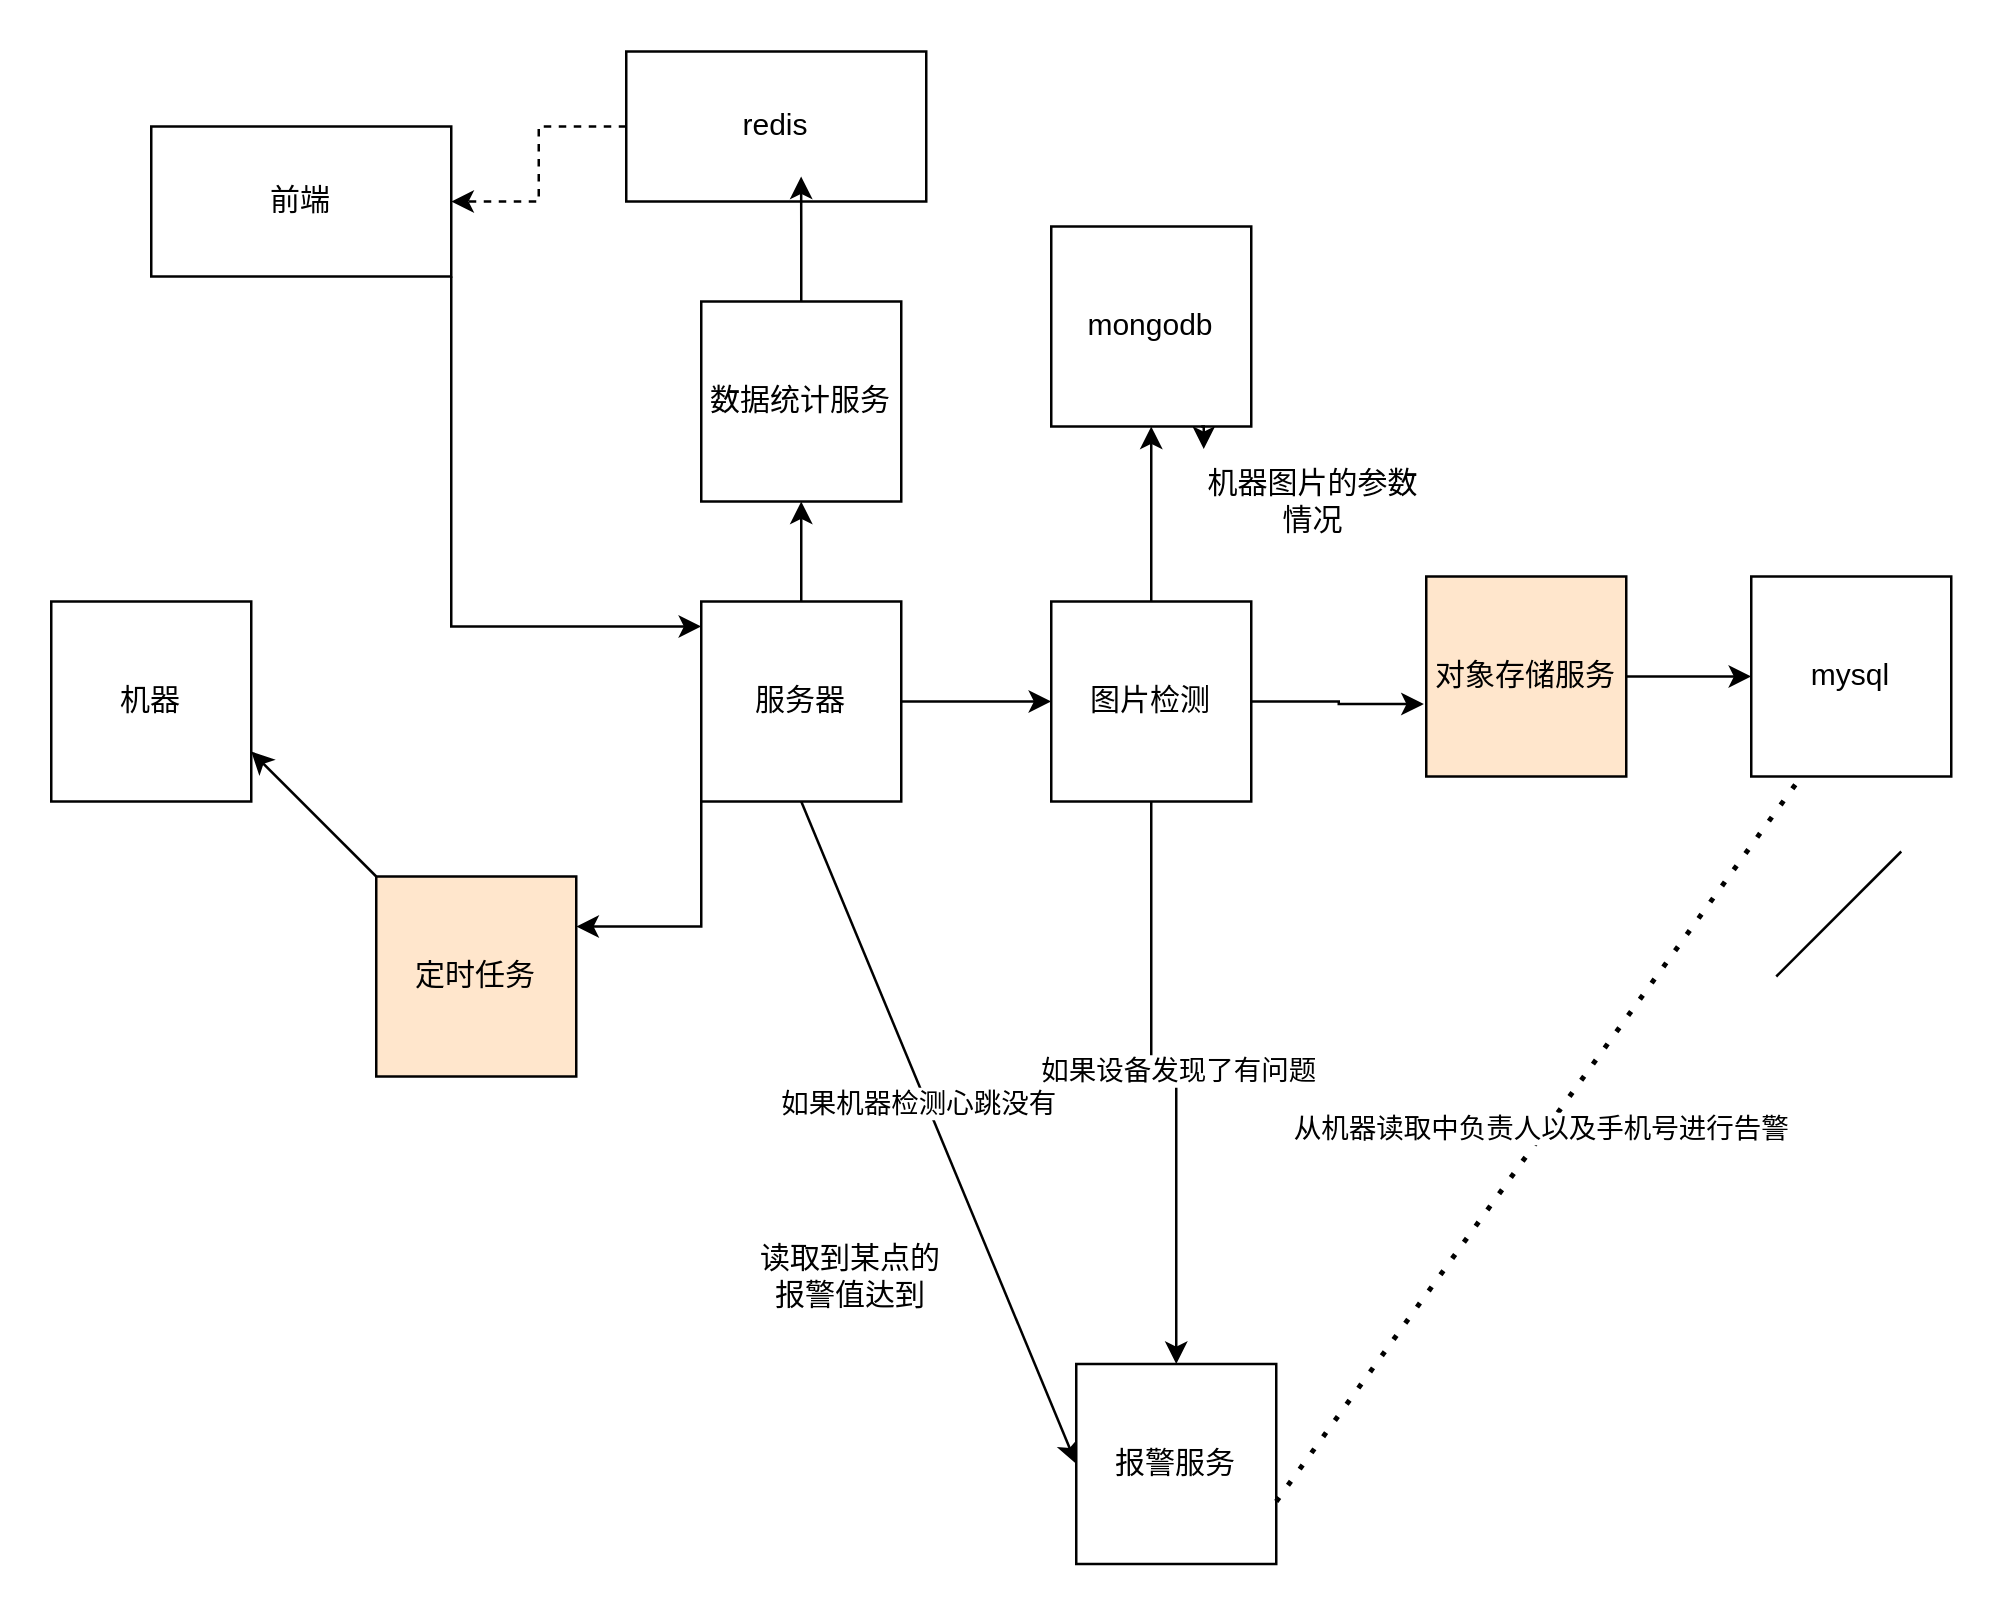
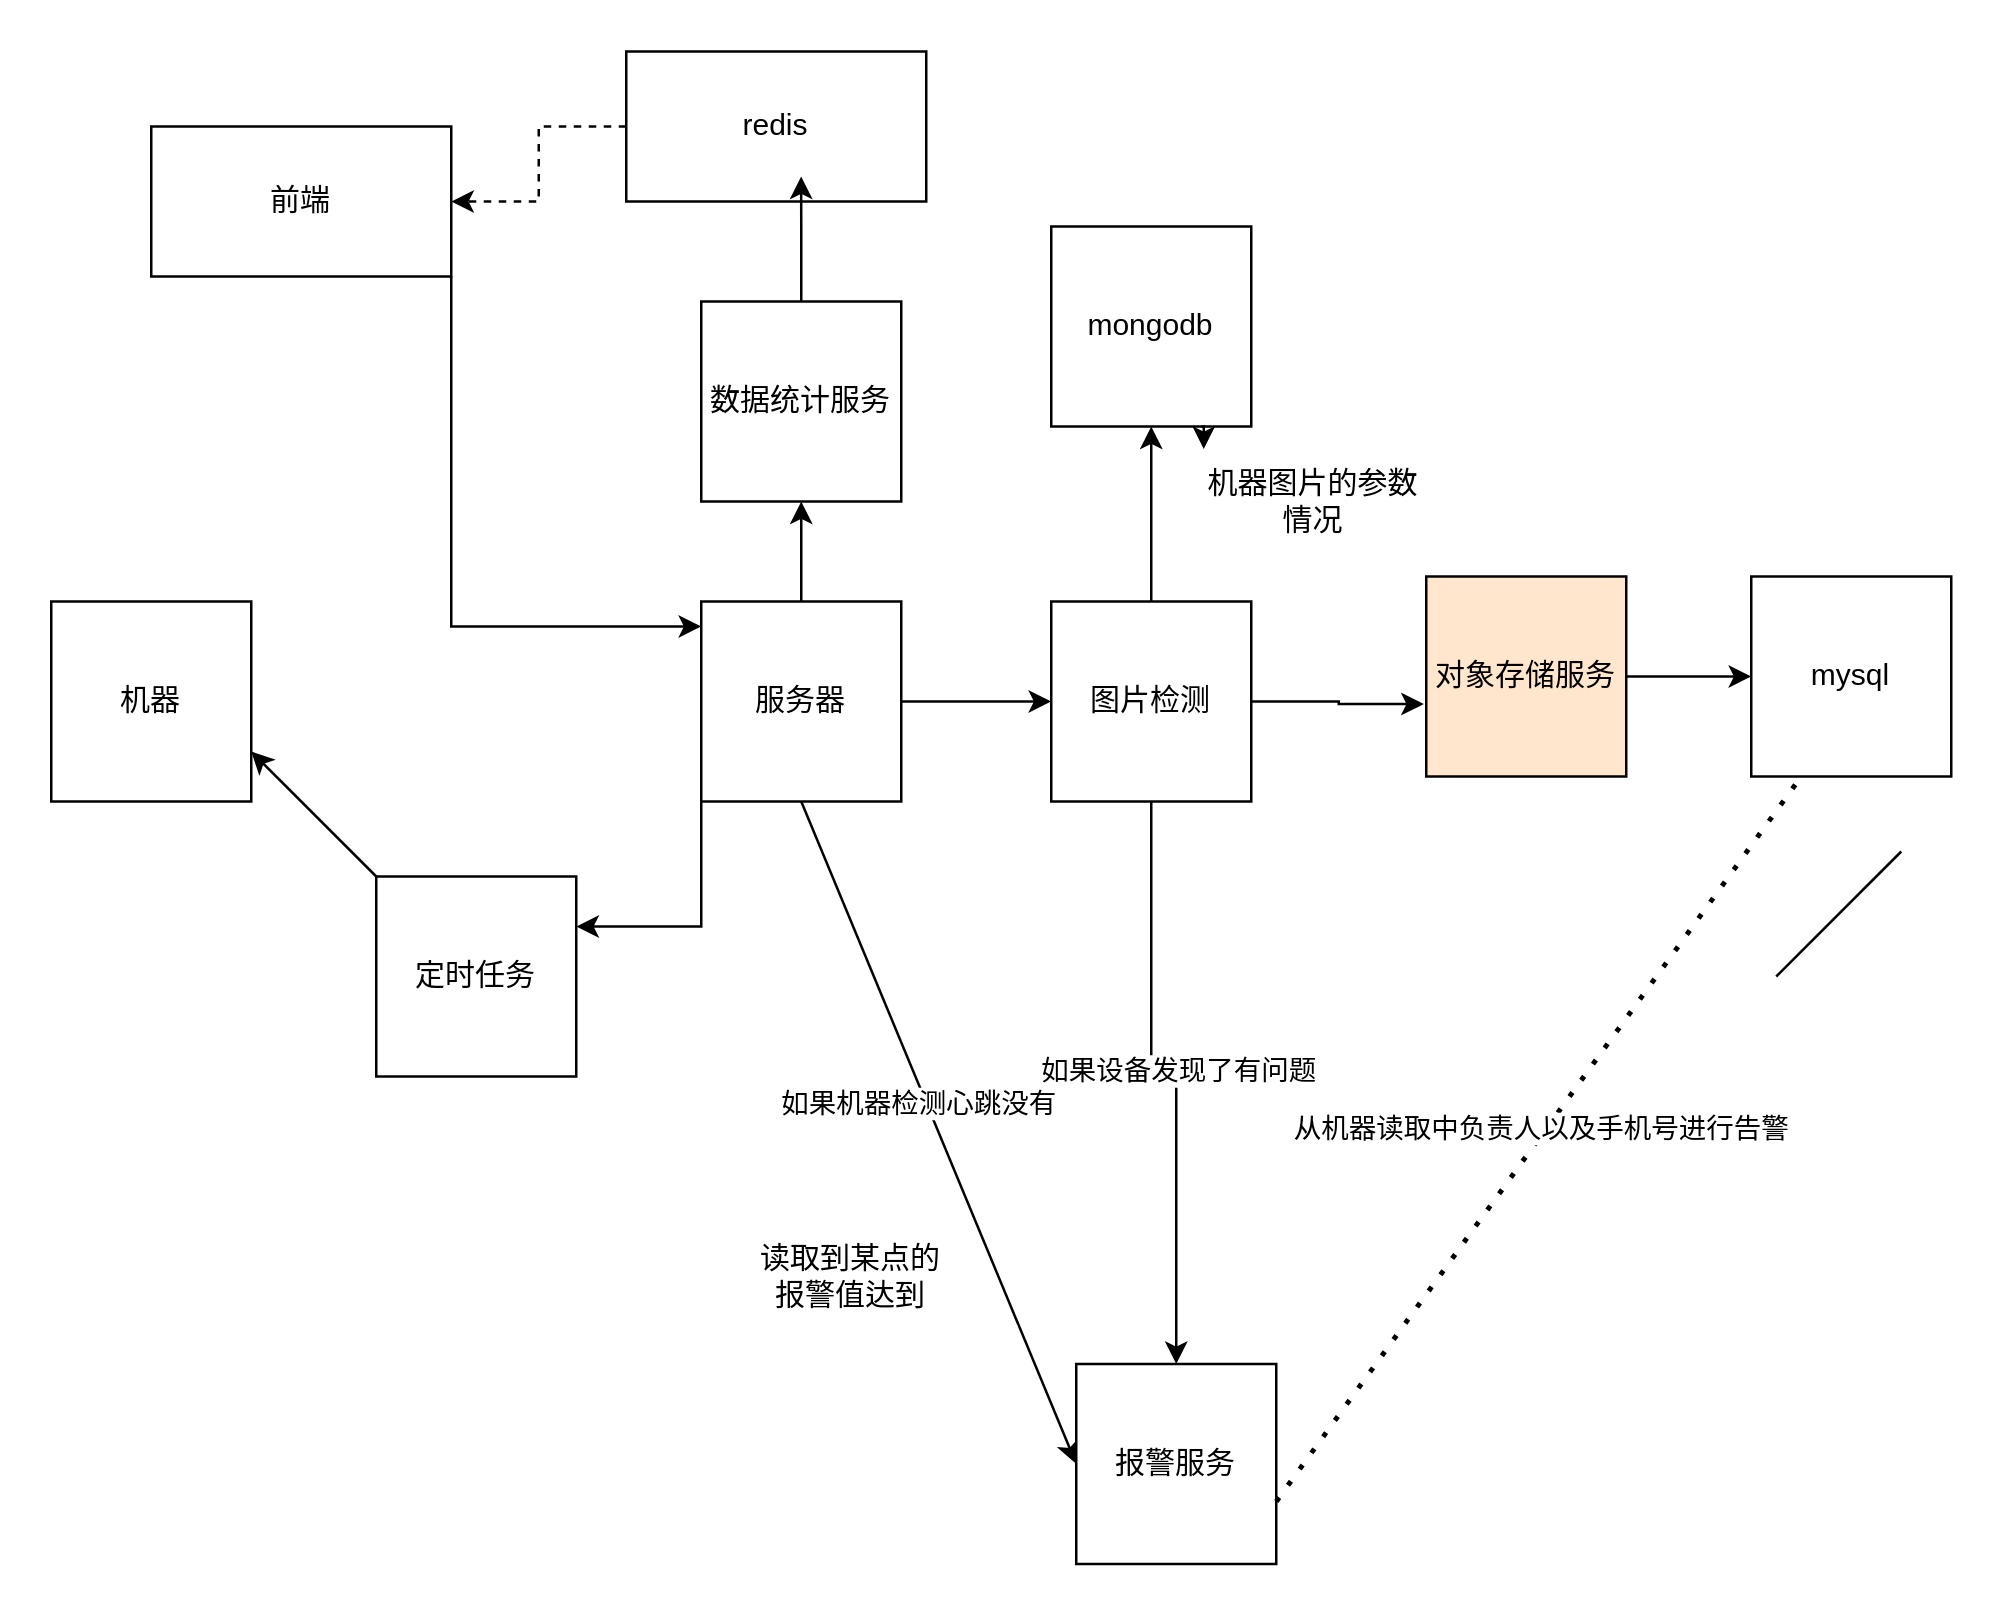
(476, 976) -> (476, 976)
